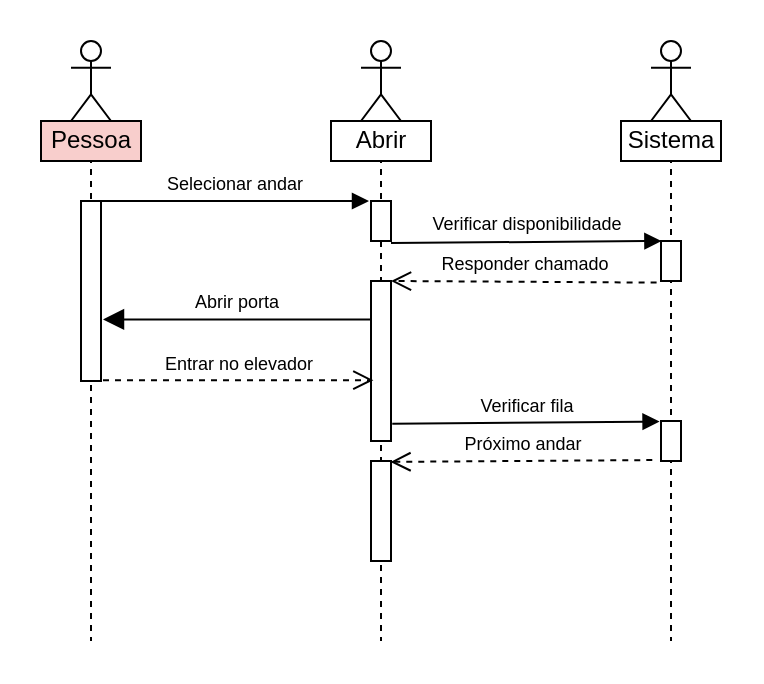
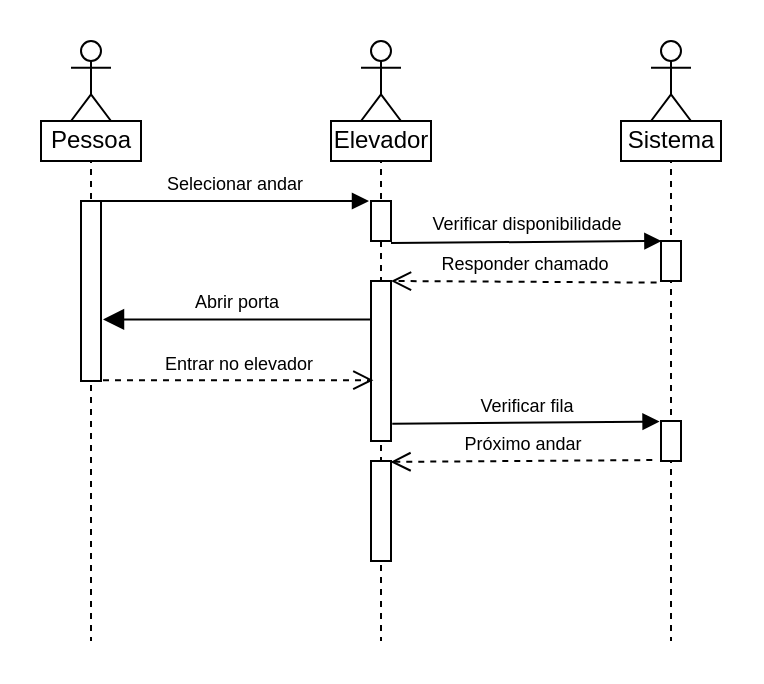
(91, 141) -> (91, 141)
(382, 141) -> (382, 141)
